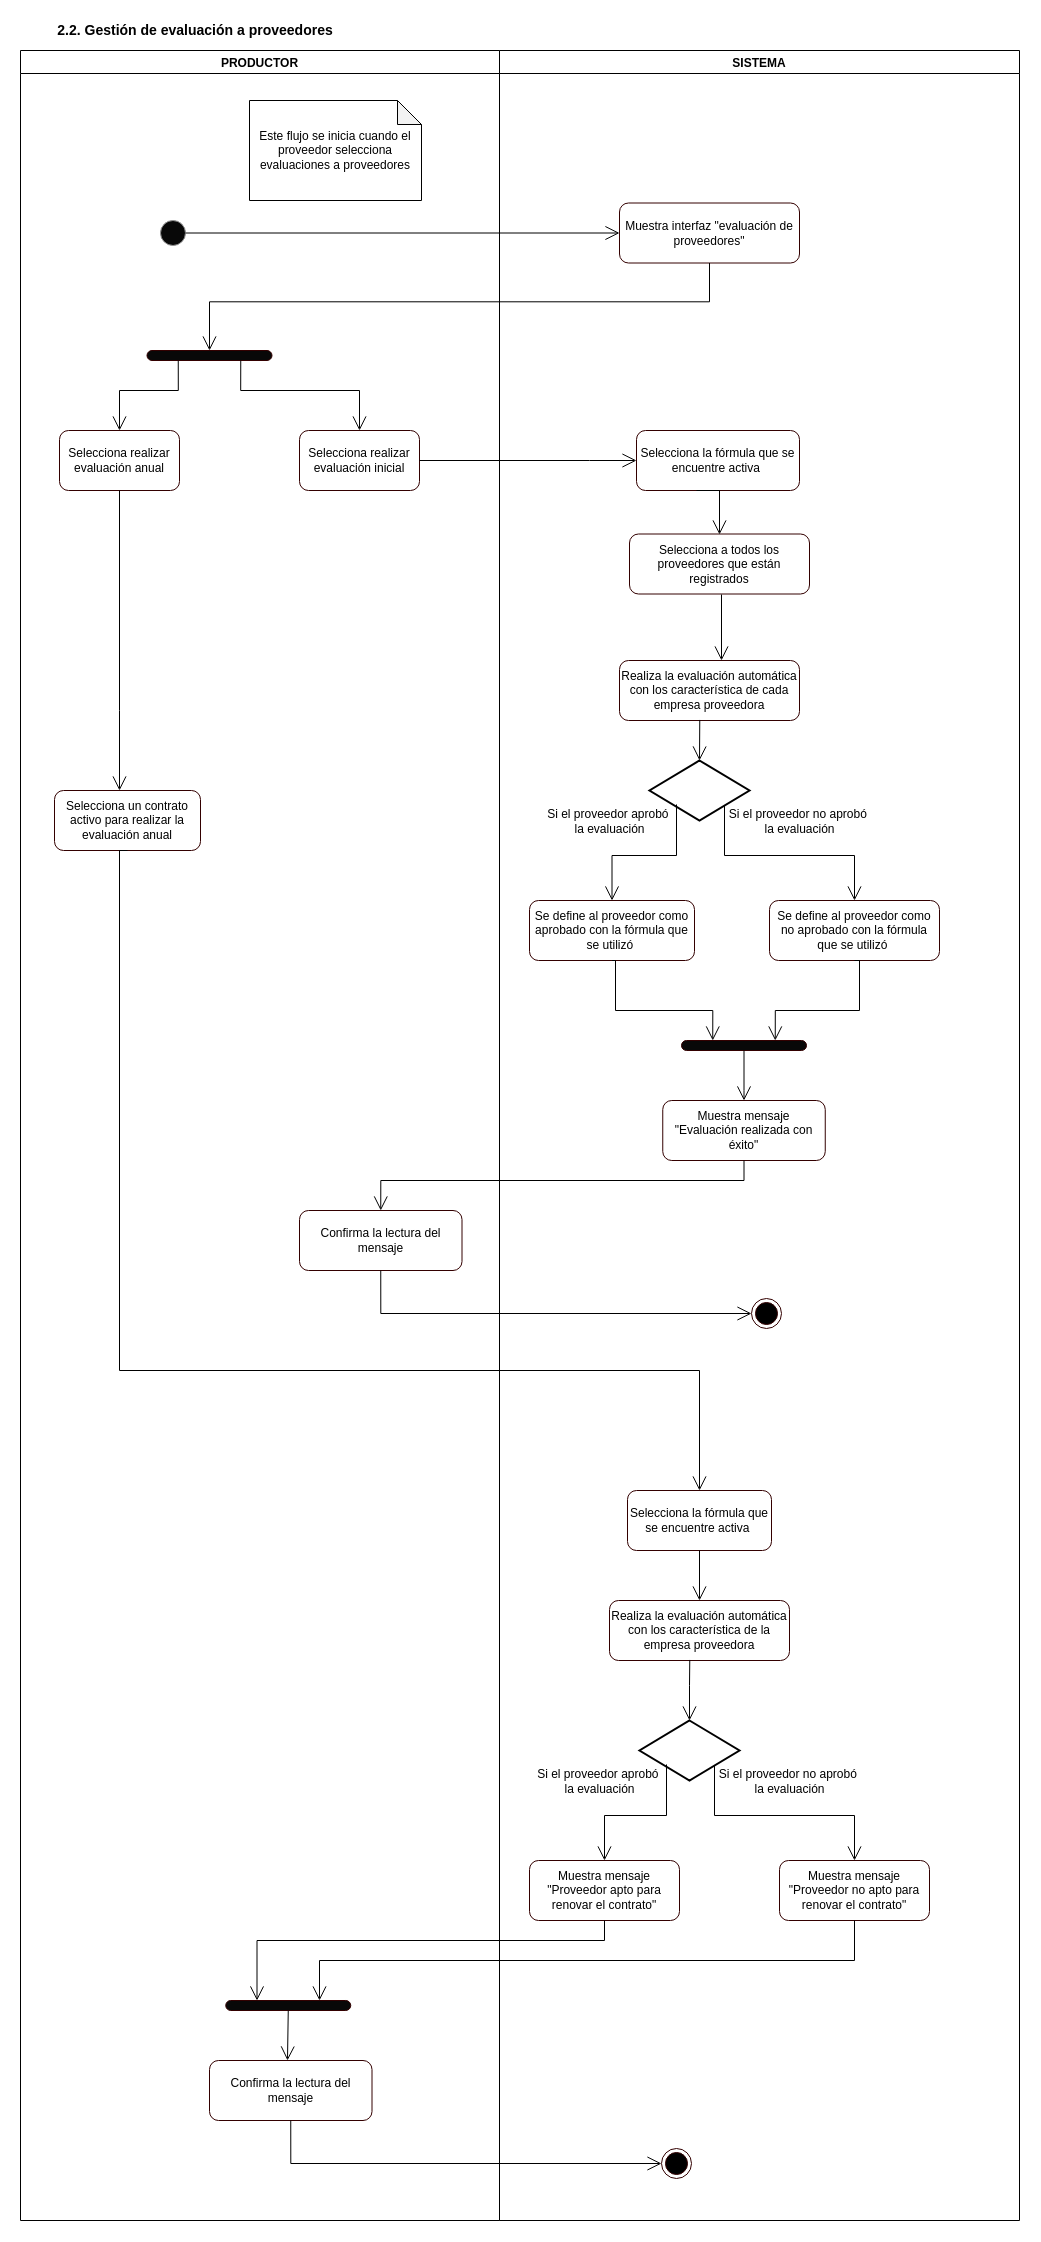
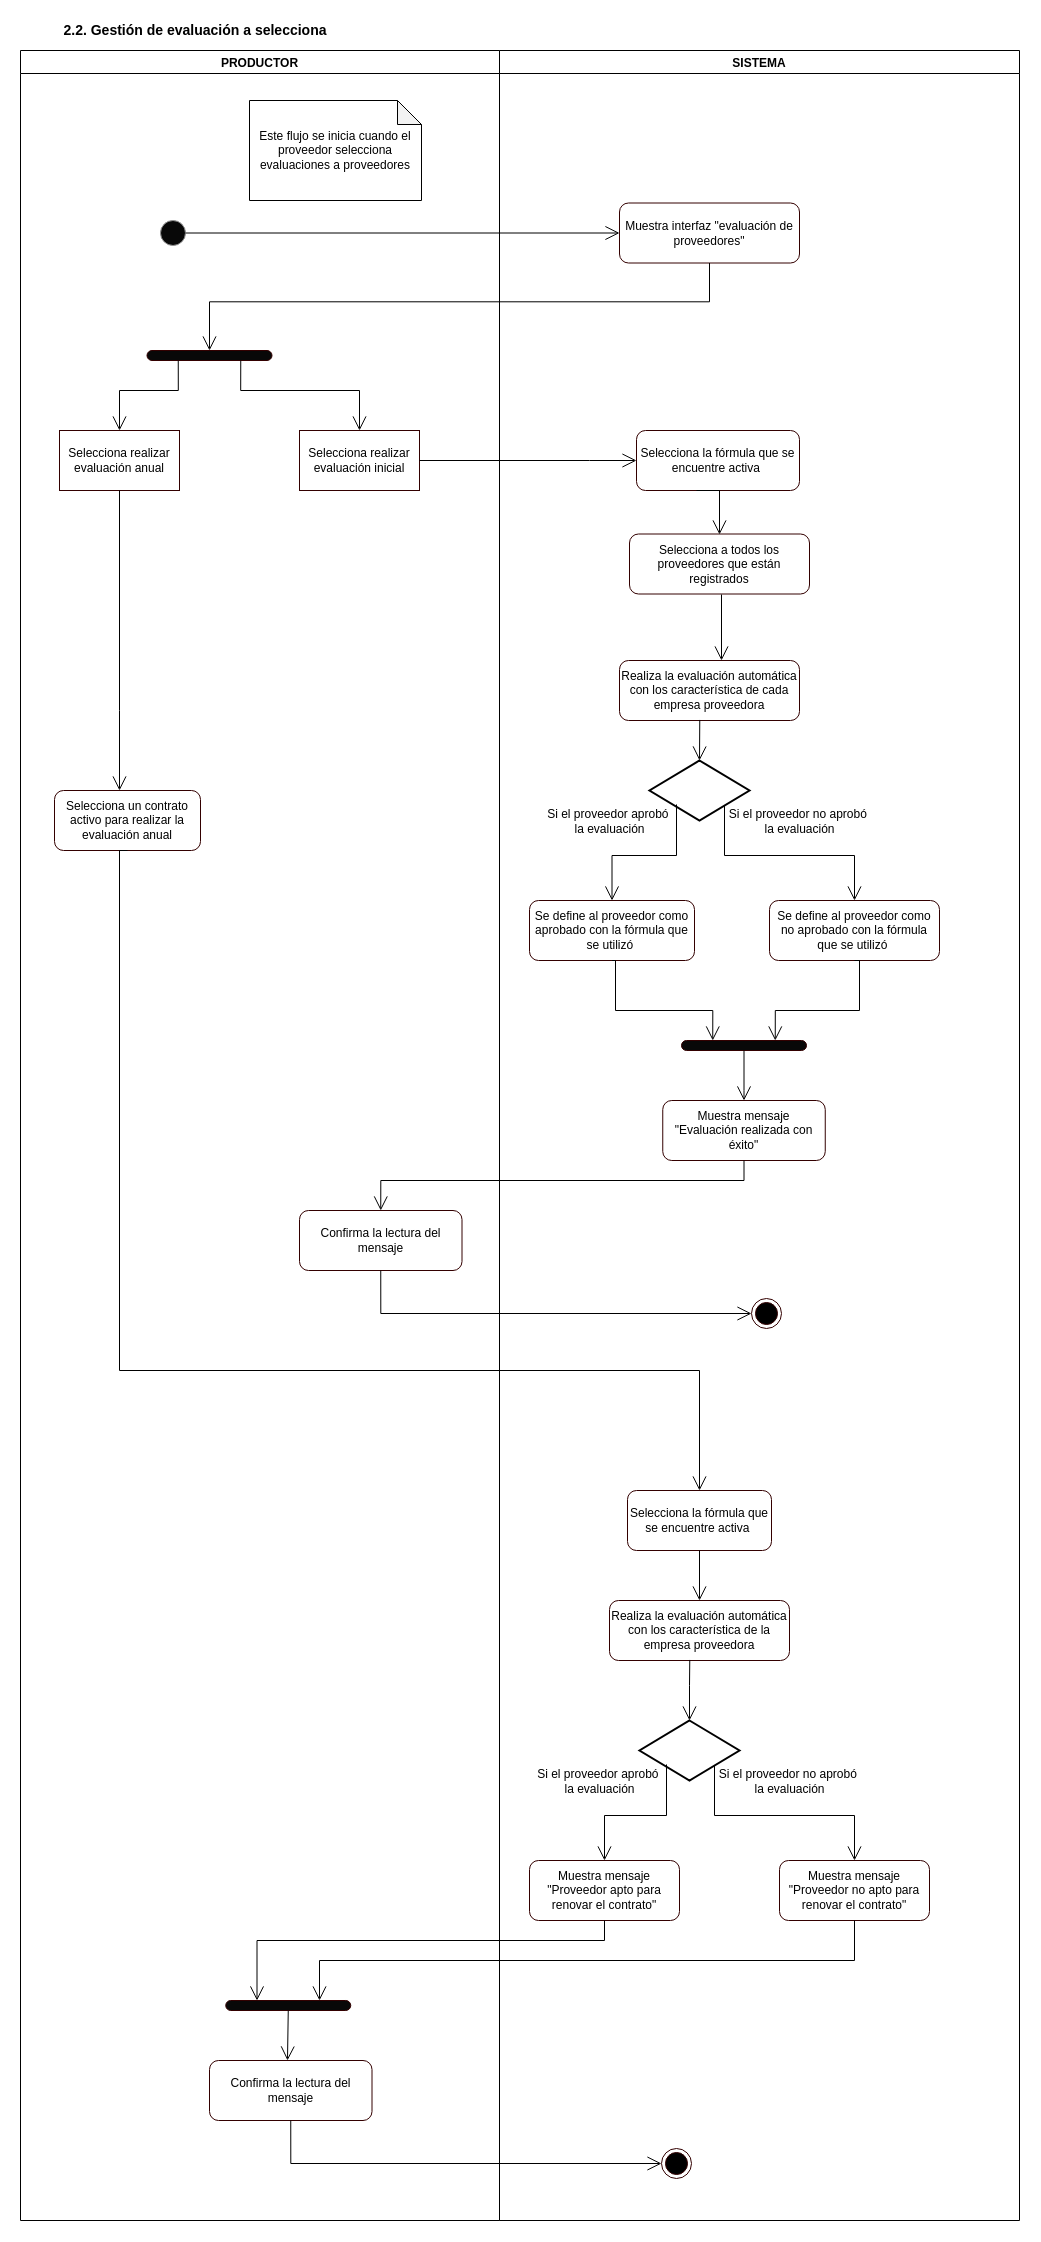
(196, 31) -> (196, 31)
(120, 461) -> (120, 461)
(360, 461) -> (360, 461)
